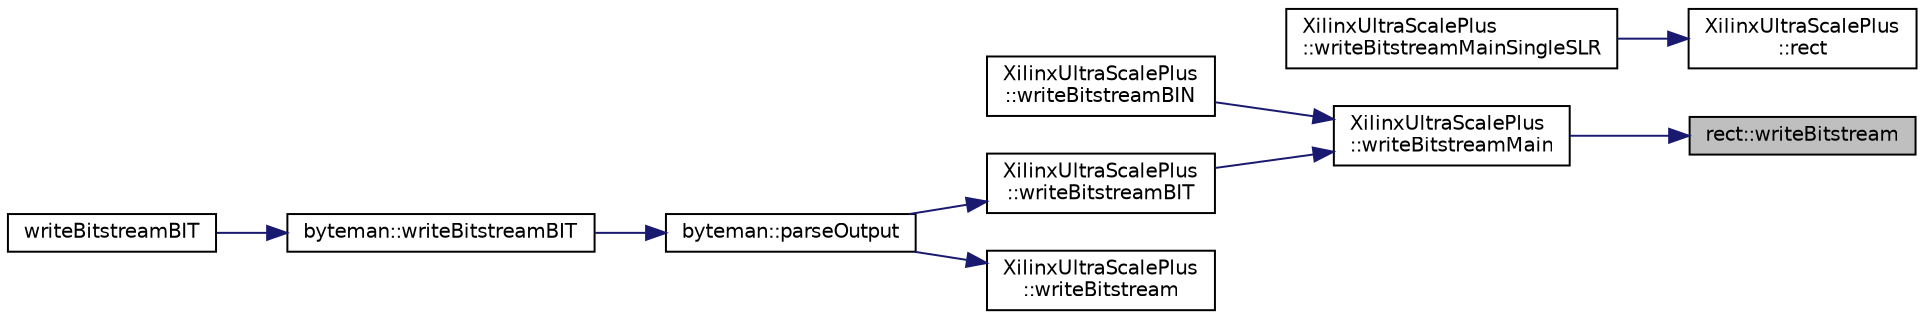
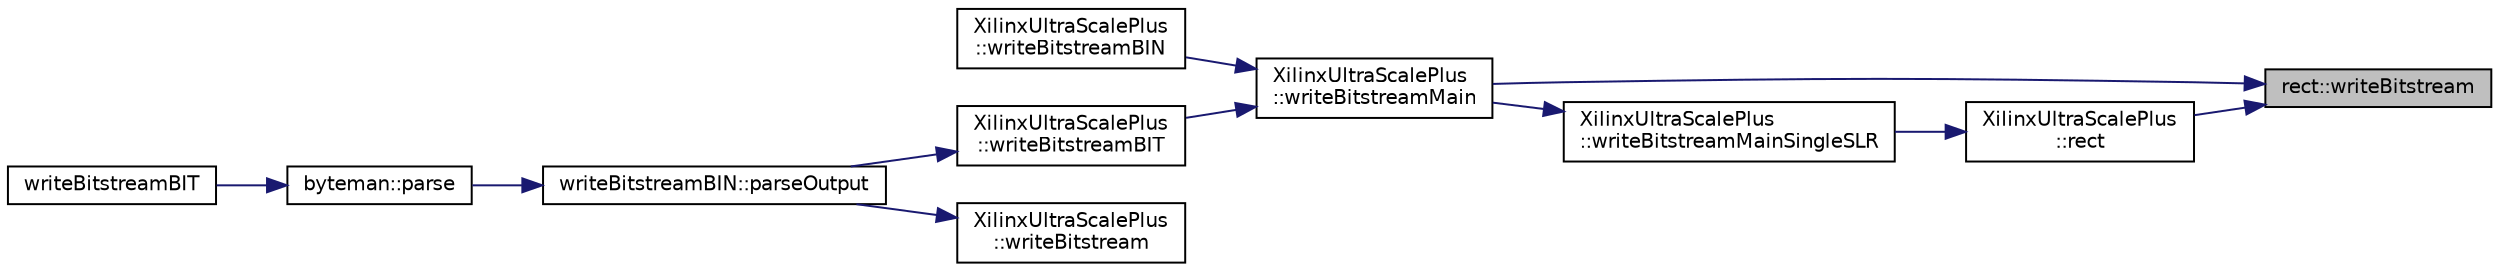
none -> (1518, 106)
none -> (2220, 111)
(441, 233) -> (380, 185)
(791, 233) -> (714, 185)
